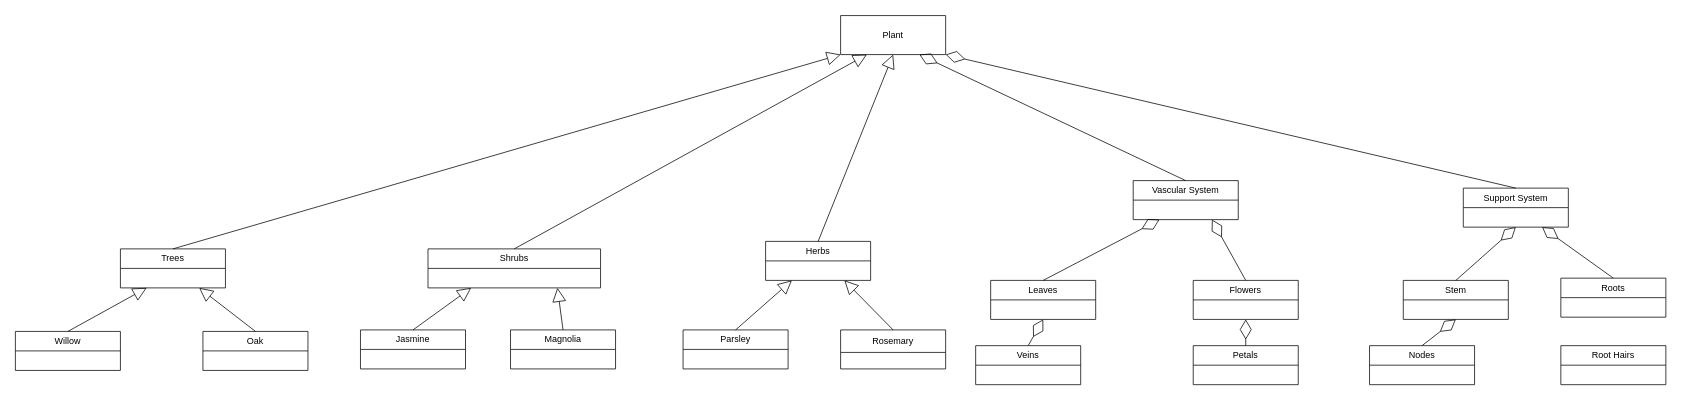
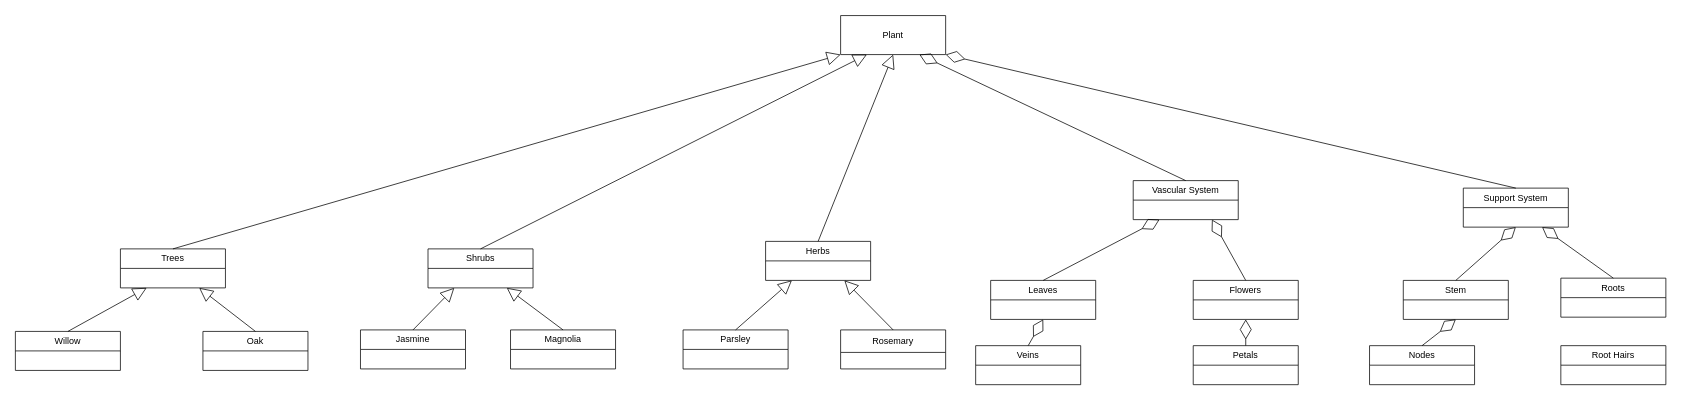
(514, 268) -> (480, 268)
